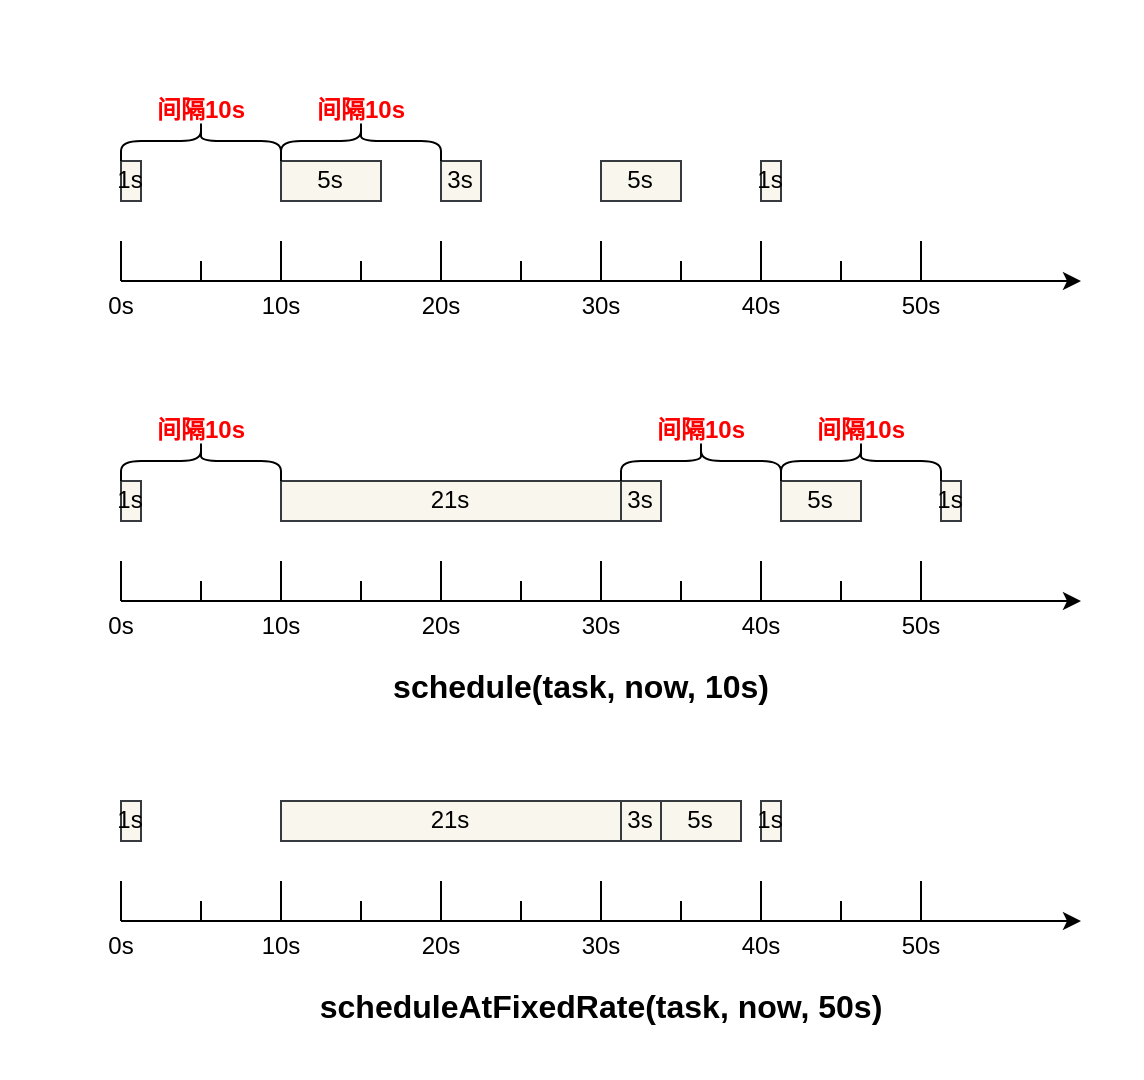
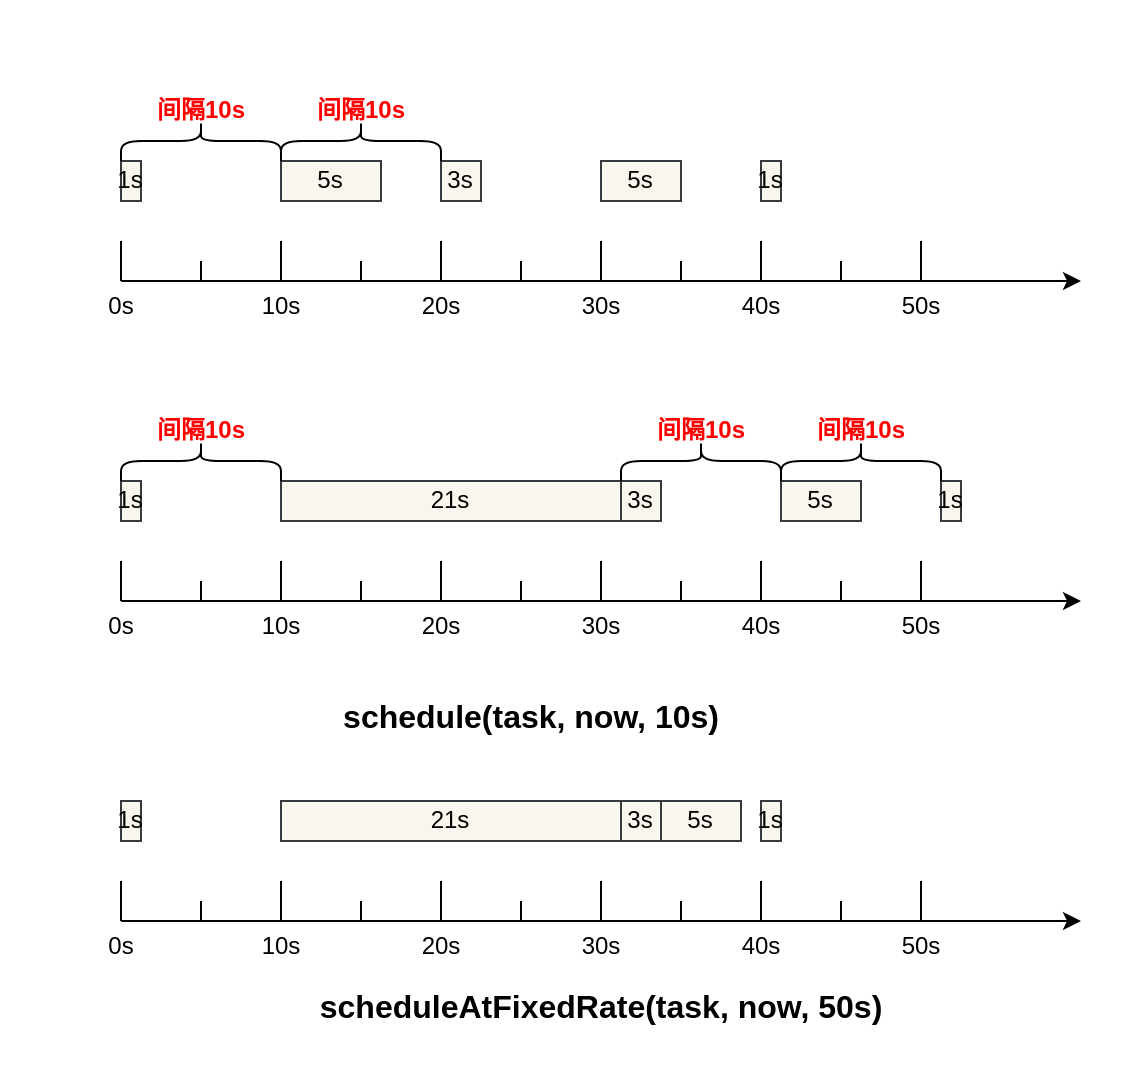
(581, 687) -> (531, 717)
